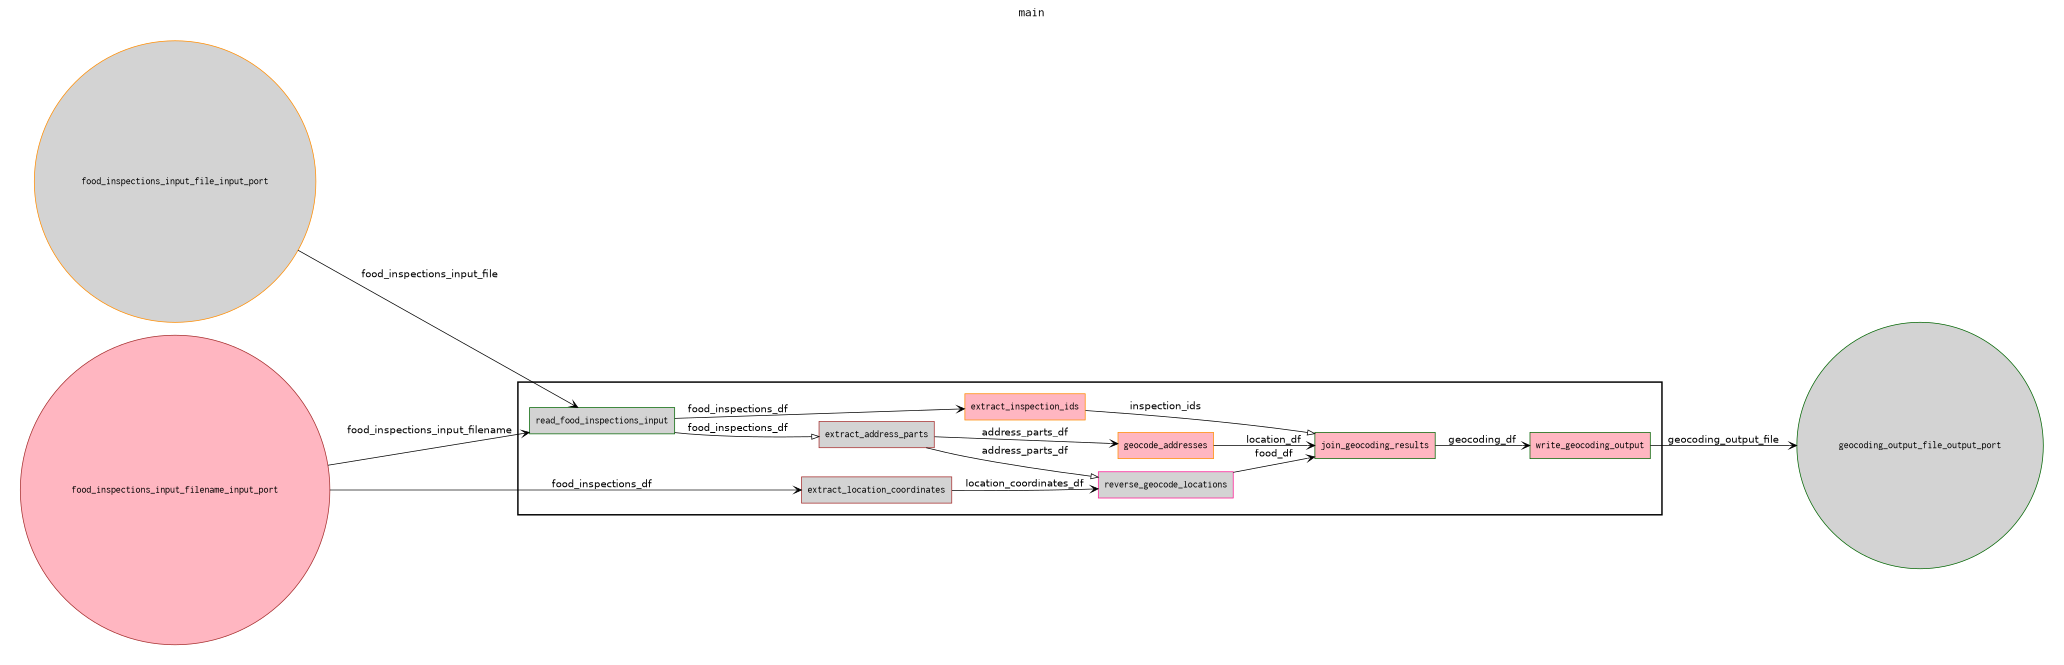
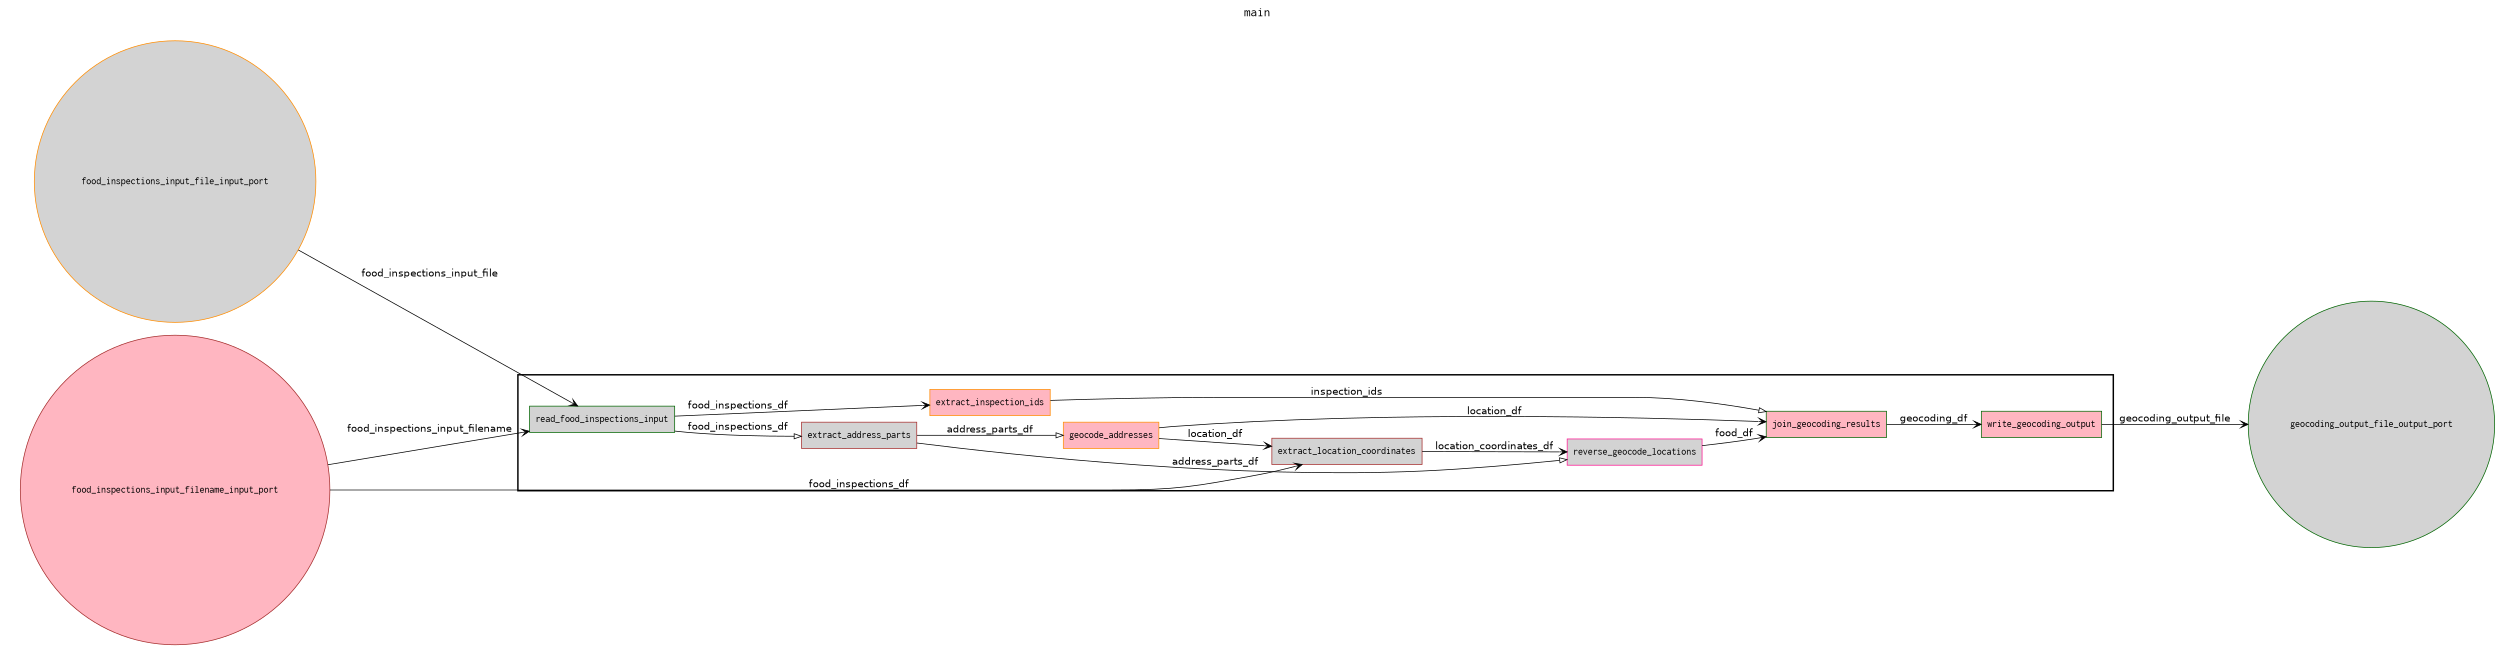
(1022, 440) -> (986, 435)
none -> (1212, 442)
